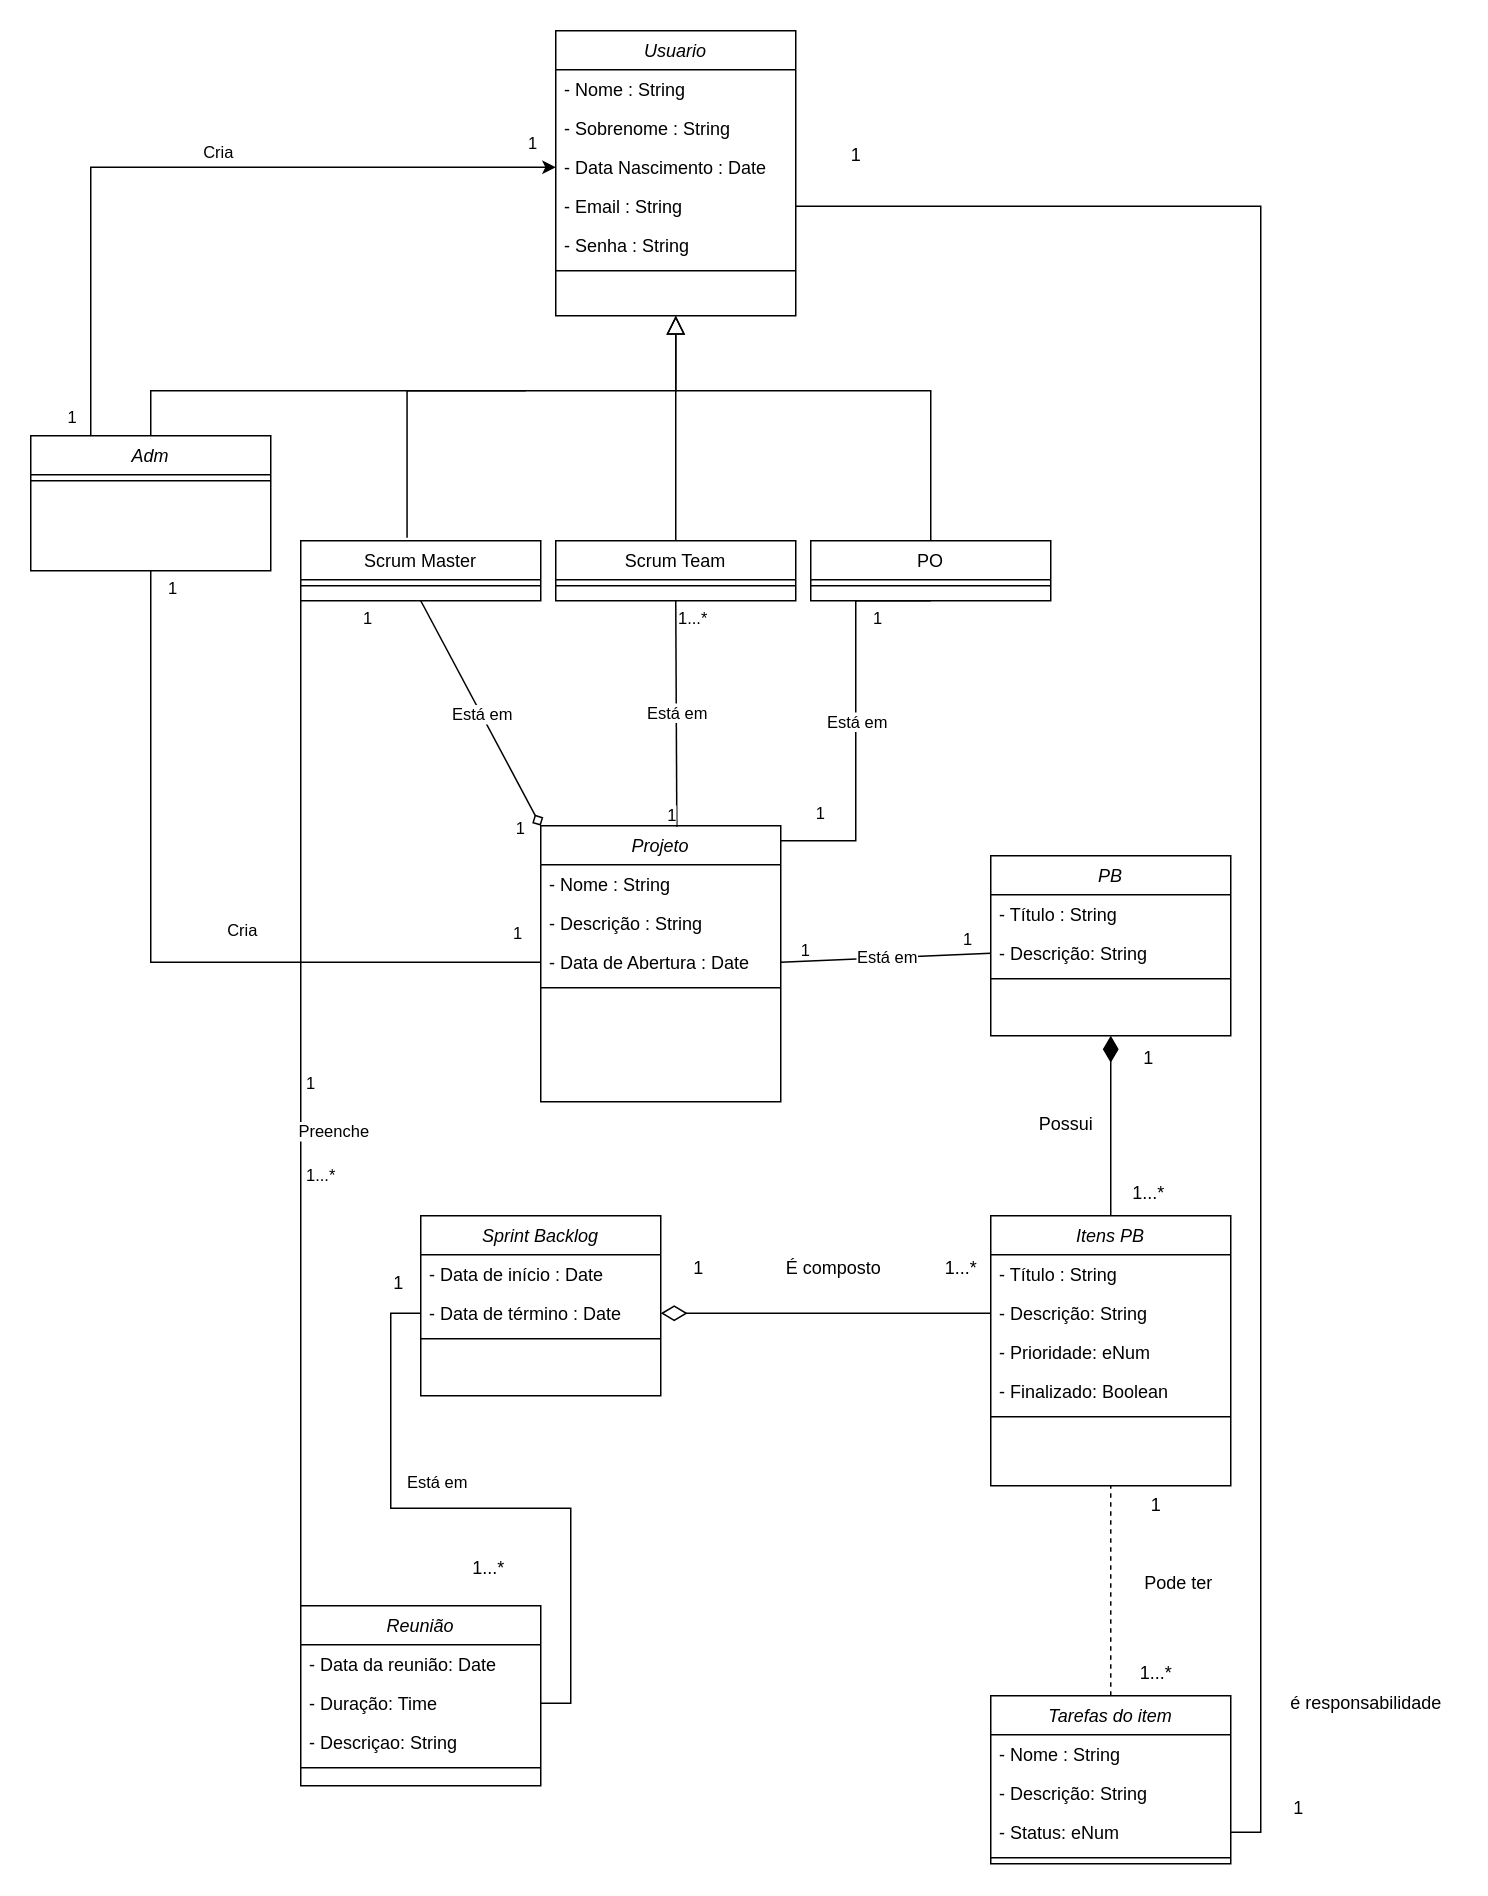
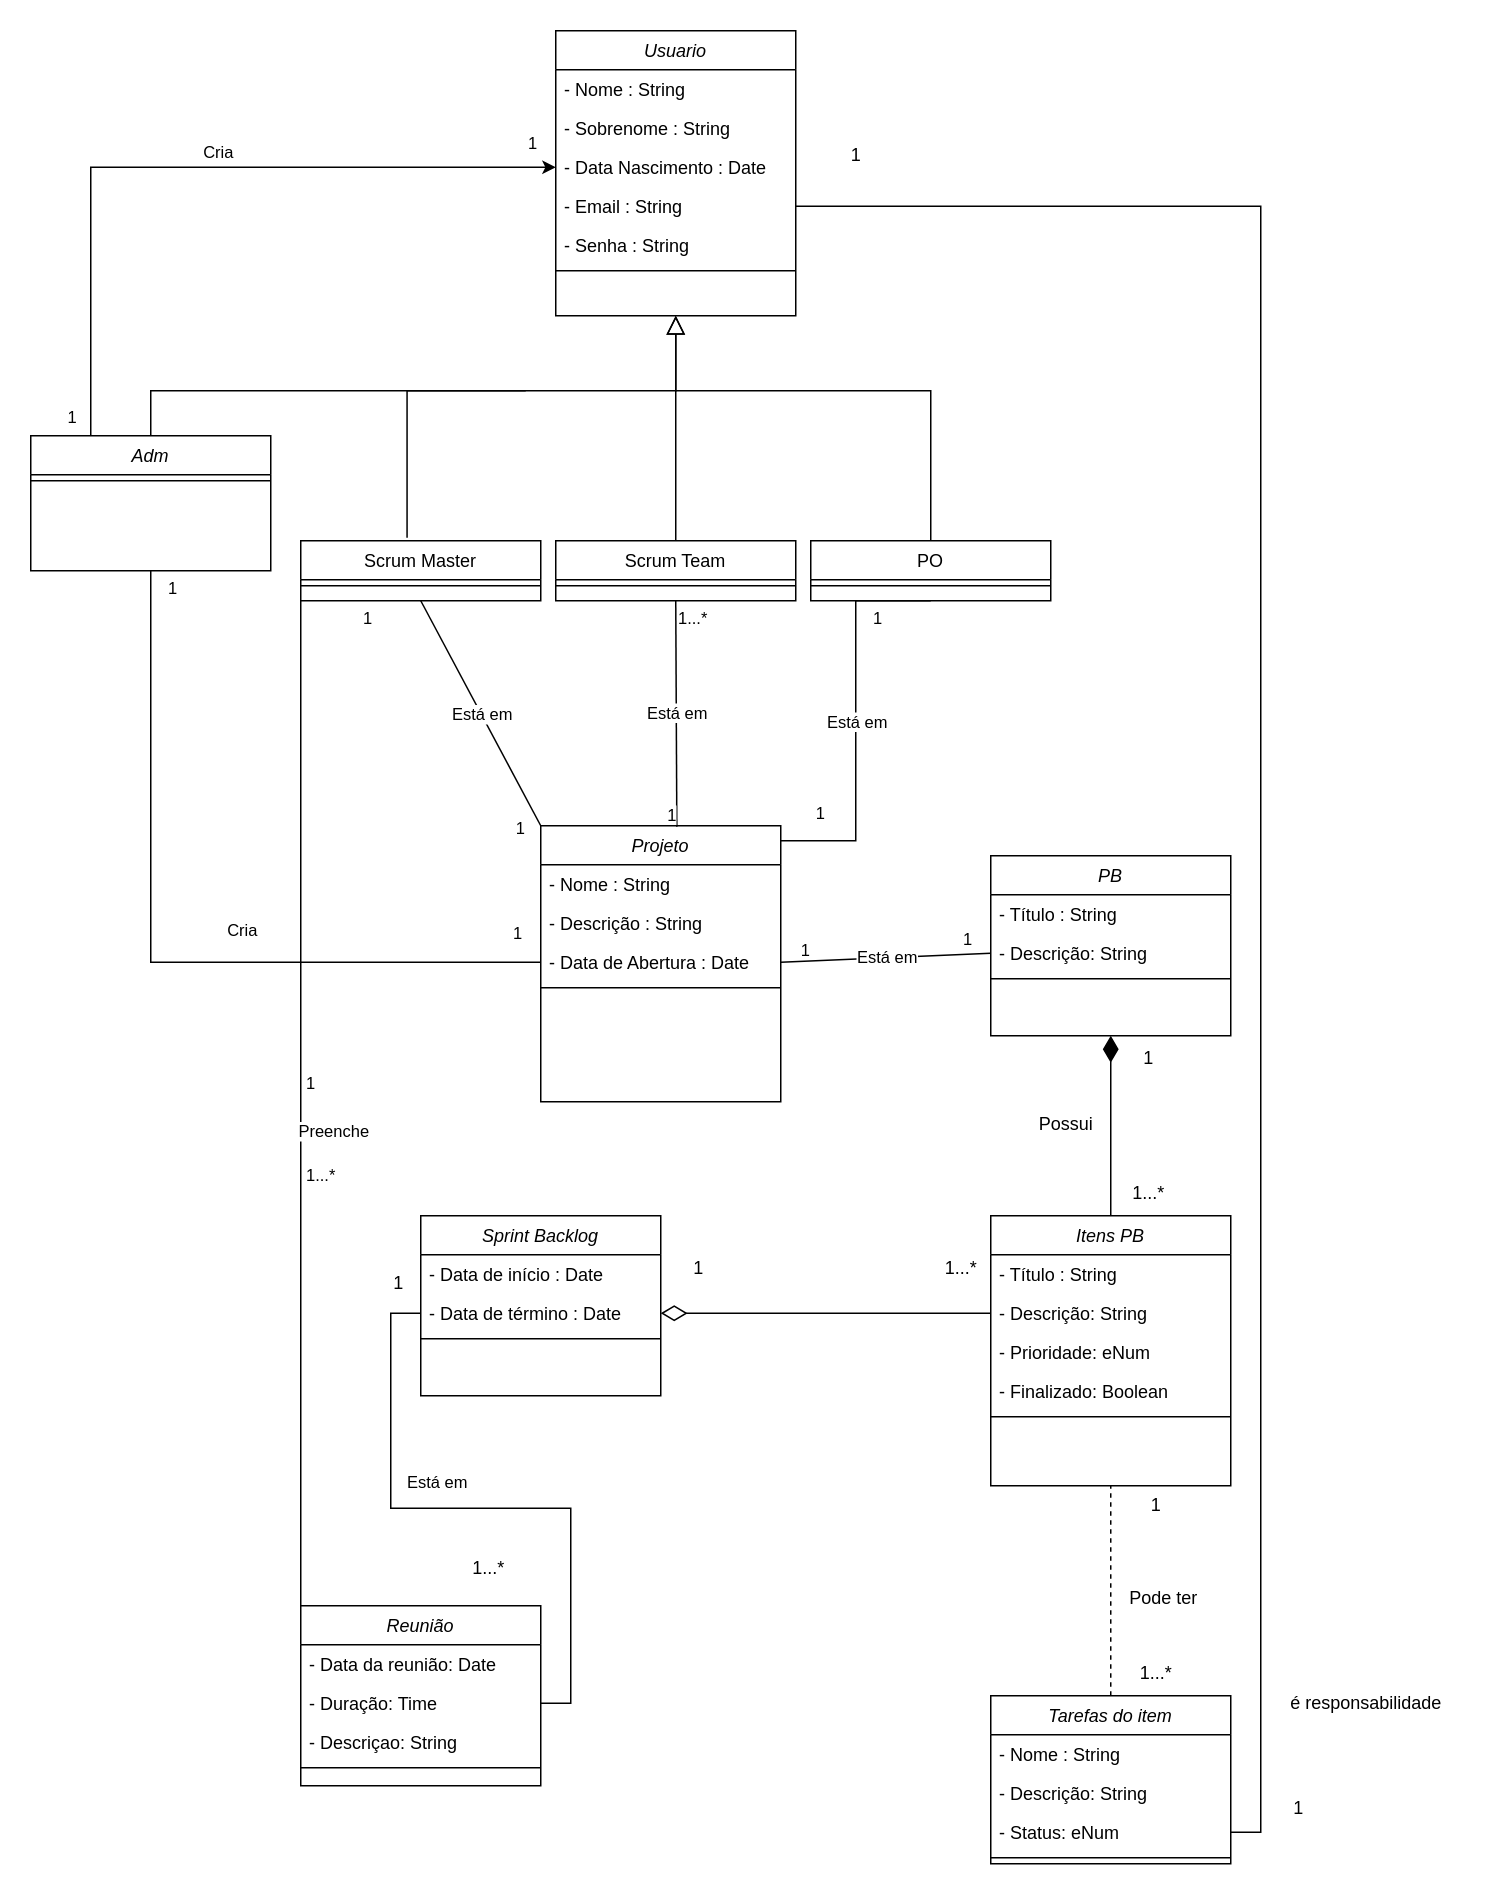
(534, 814) -> (537, 819)
(833, 1268) -> none
(1178, 1583) -> (1163, 1598)
